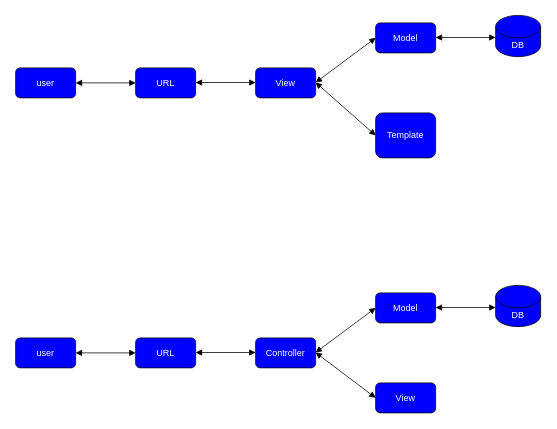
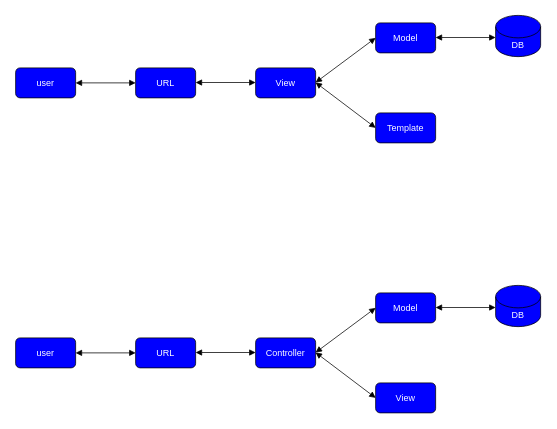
(405, 135) -> (405, 128)
